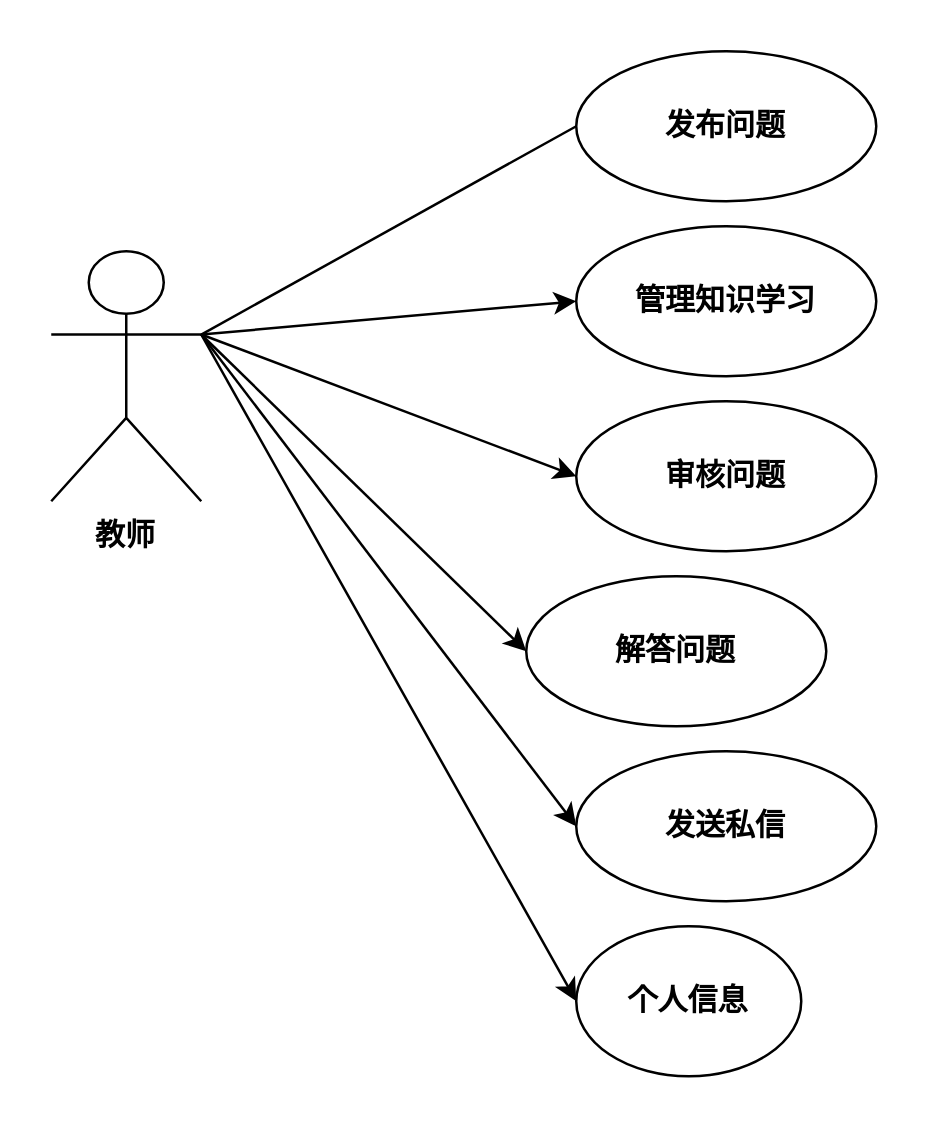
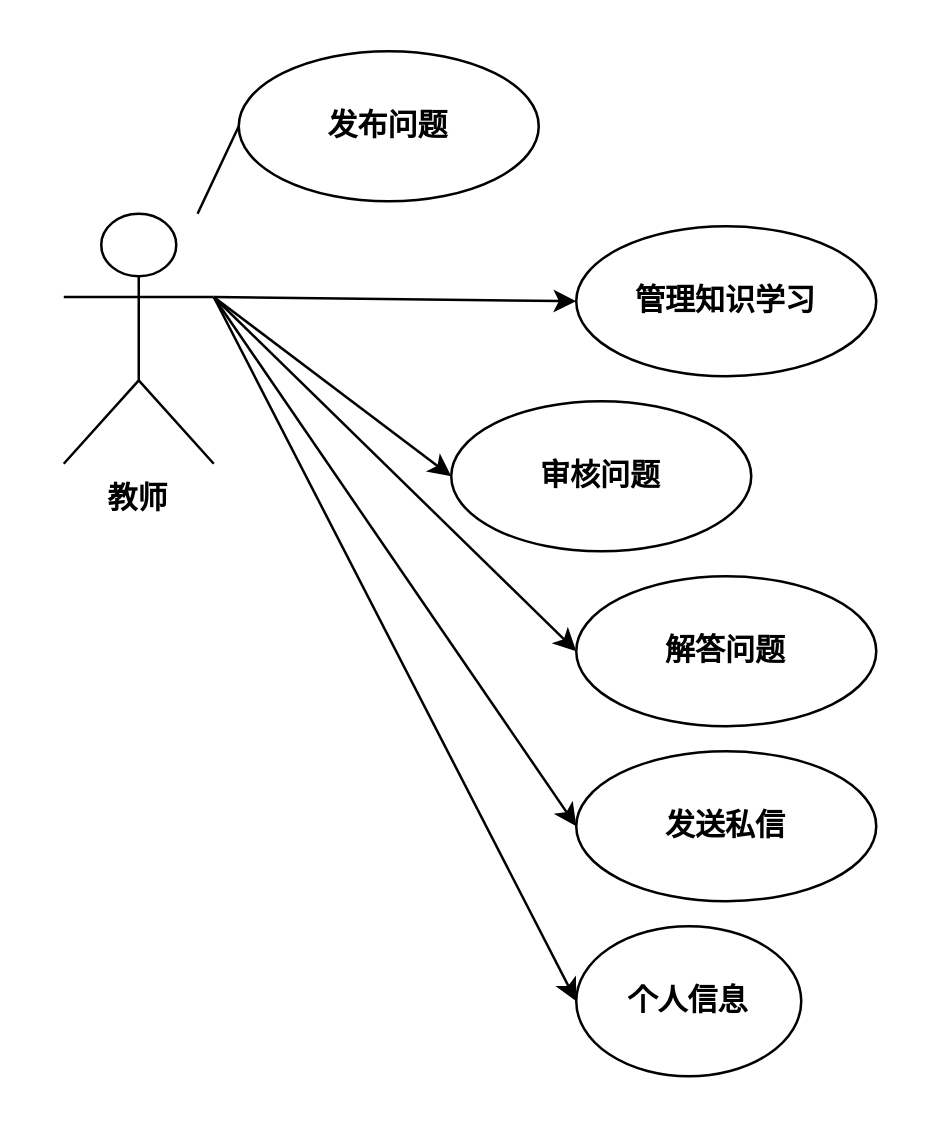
(726, 126) -> (389, 126)
(126, 376) -> (139, 339)
(726, 476) -> (601, 476)
(676, 651) -> (726, 651)
